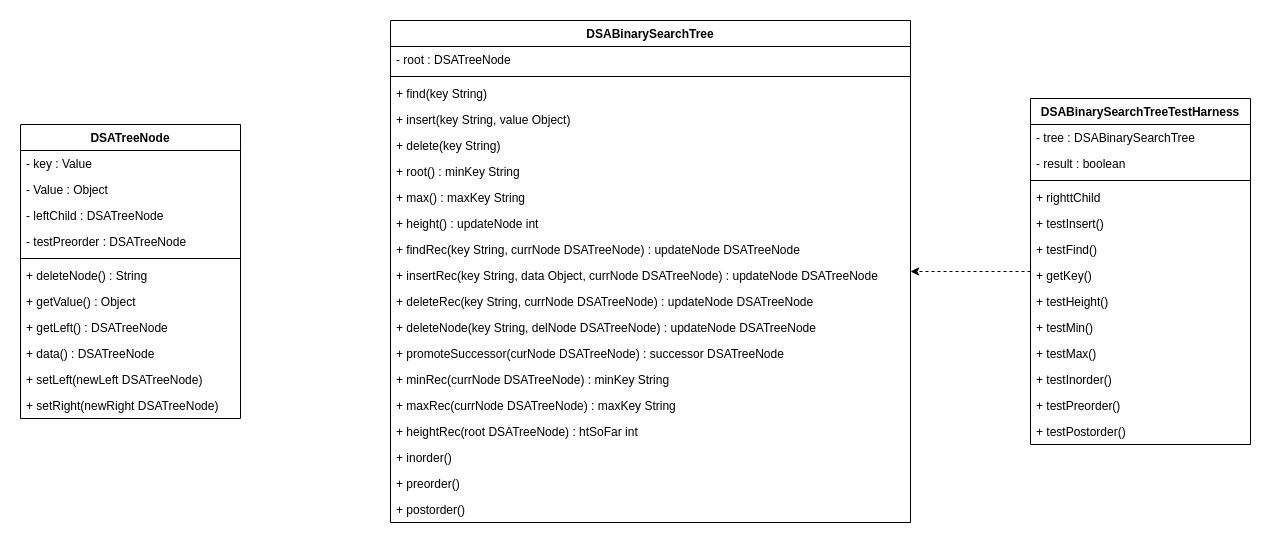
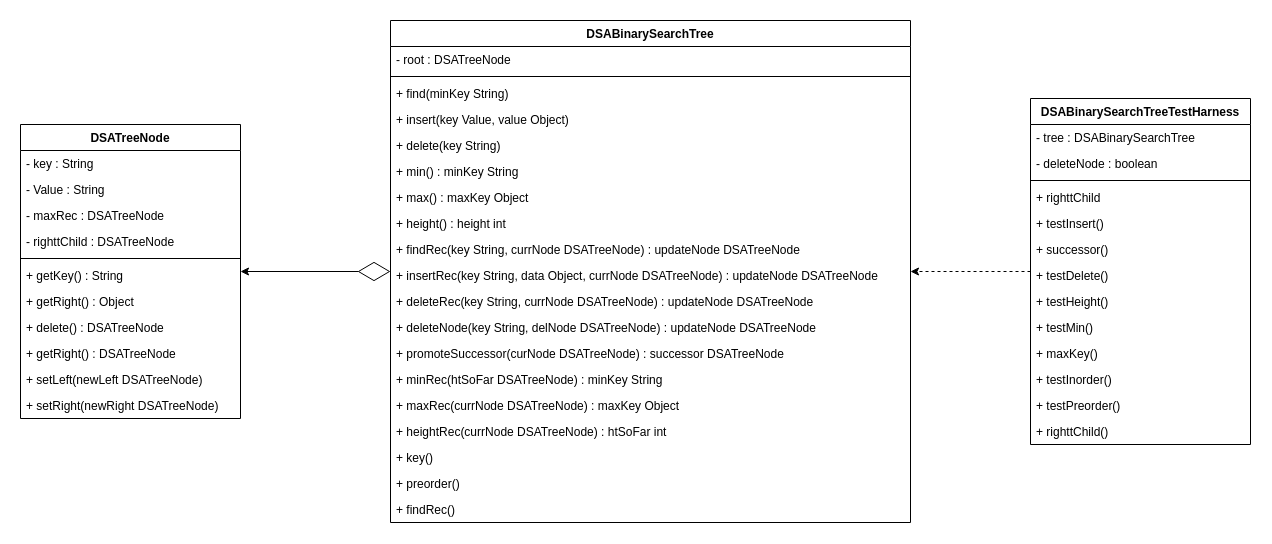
(450, 94) -> (459, 94)
(498, 120) -> (494, 120)
(62, 164) -> (65, 164)
(1087, 164) -> (1101, 164)
(466, 172) -> (461, 172)
(72, 190) -> (70, 190)
(464, 198) -> (465, 198)
(99, 216) -> (94, 216)
(476, 224) -> (461, 224)
(114, 242) -> (106, 242)
(1073, 250) -> (1078, 250)
none -> (303, 272)
(94, 276) -> (82, 276)
(1068, 276) -> (1080, 276)
(89, 302) -> (89, 302)
(104, 328) -> (99, 328)
(94, 354) -> (106, 354)
(1071, 354) -> (1068, 354)
(537, 380) -> (533, 380)
(540, 406) -> (541, 406)
(528, 432) -> (541, 432)
(1092, 432) -> (1080, 432)
(430, 458) -> (418, 458)
(438, 510) -> (430, 510)
